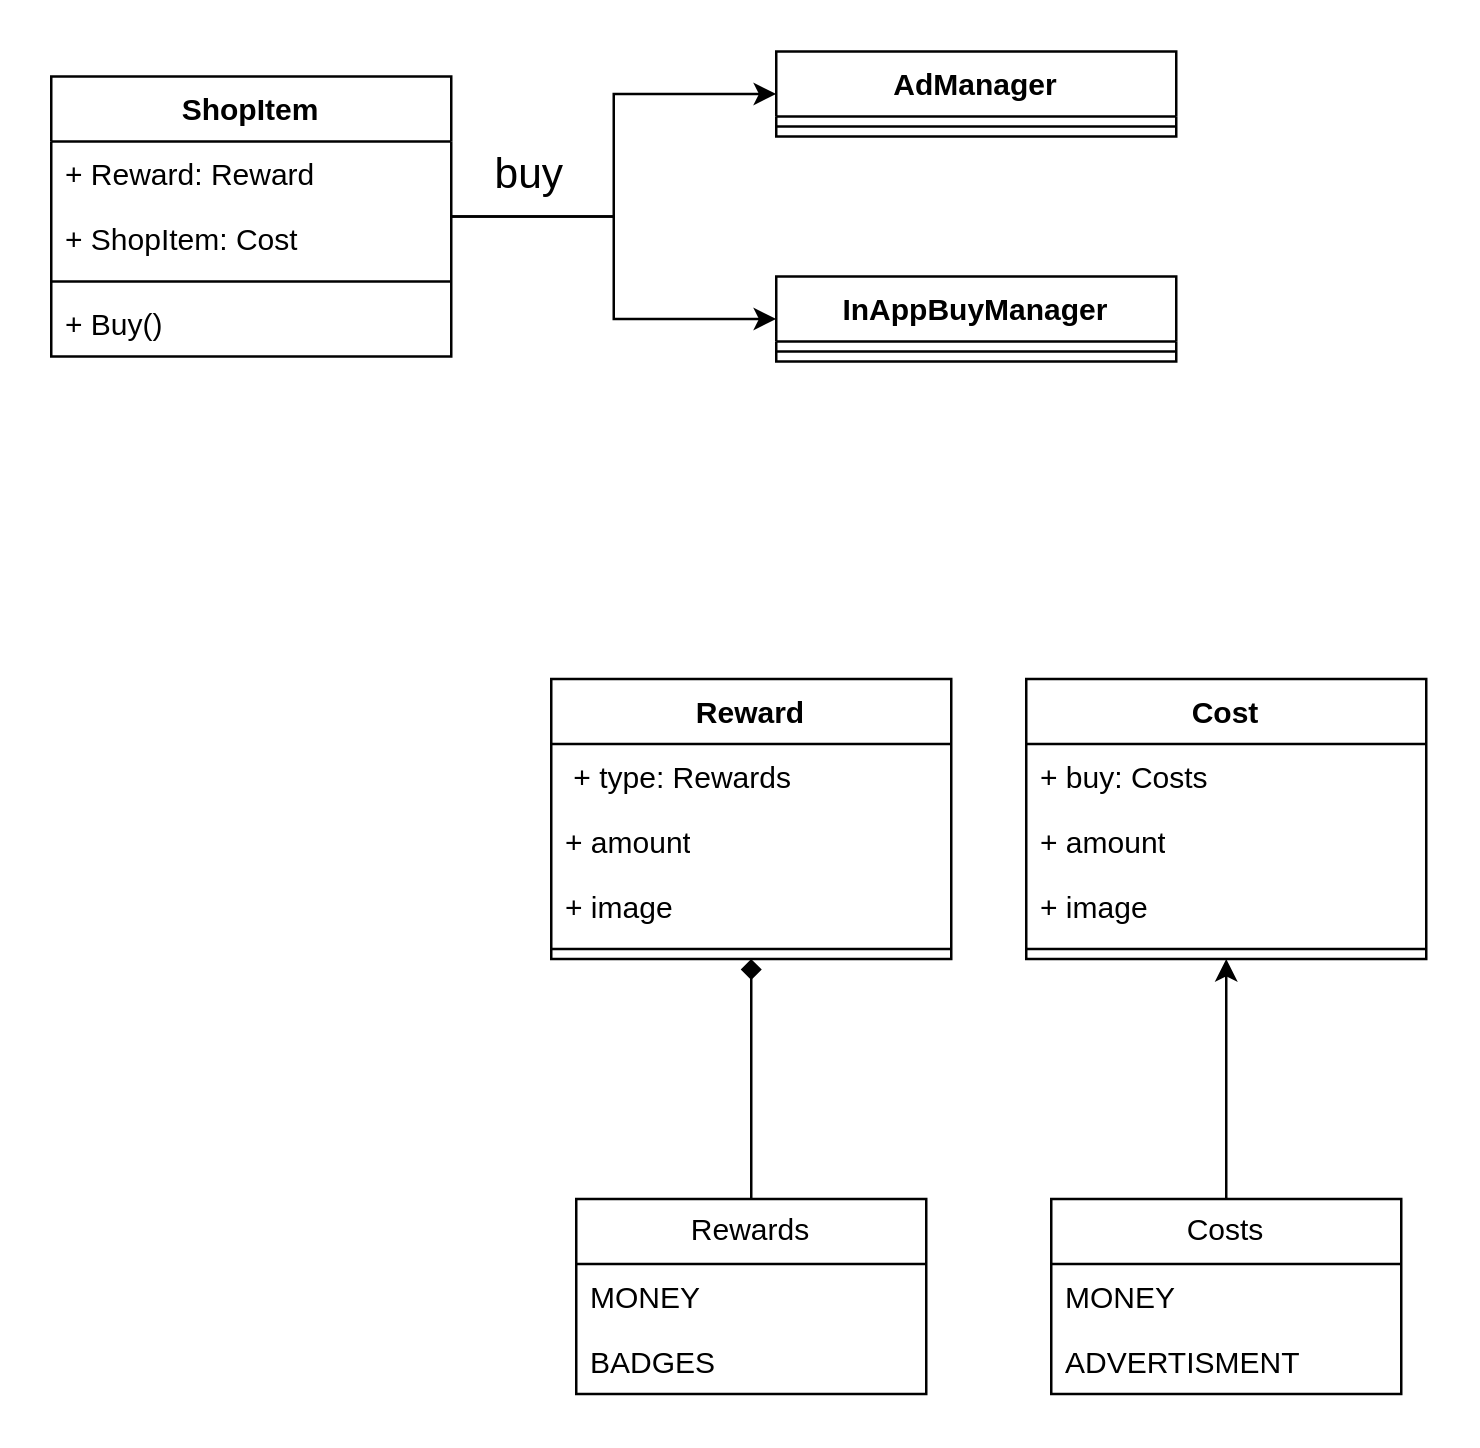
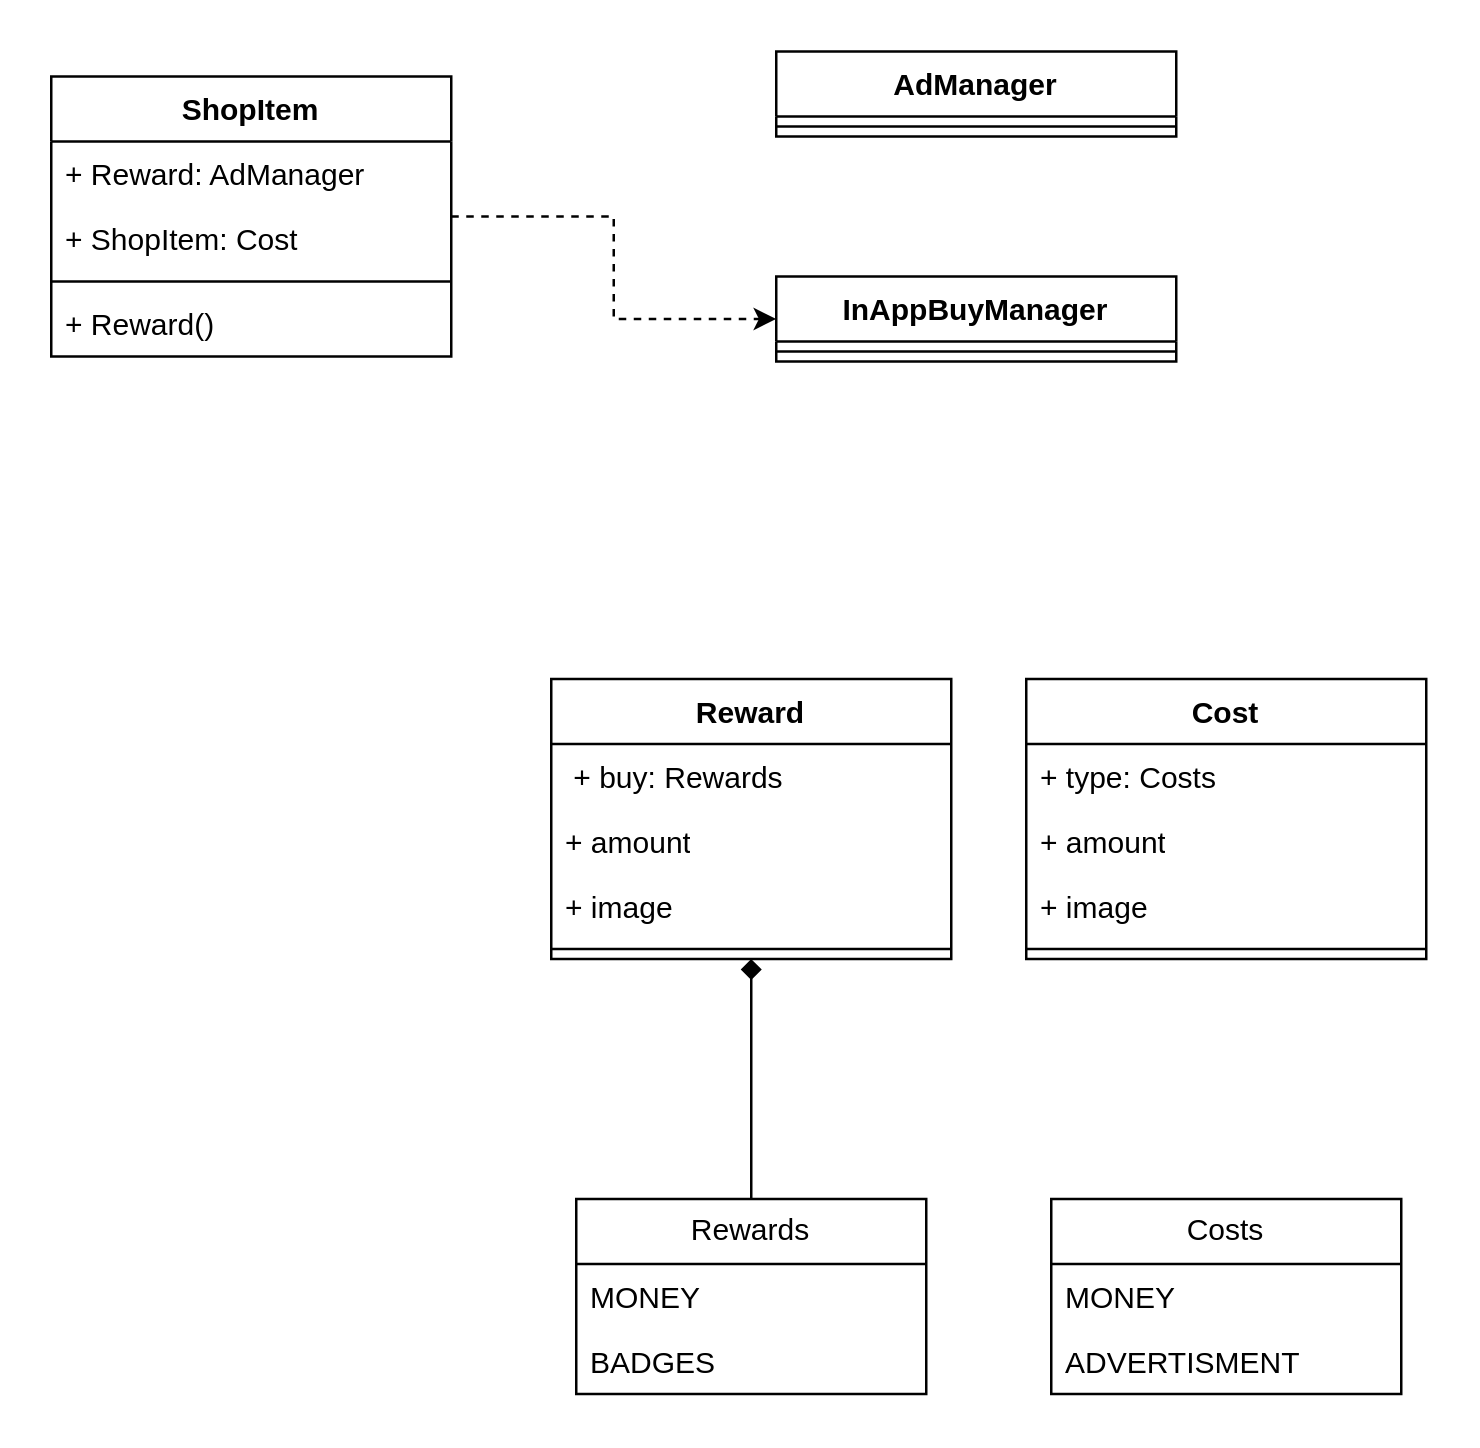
(626, 94) -> none
(189, 177) -> (214, 177)
(634, 319) -> (634, 319)
(121, 327) -> (146, 327)
(681, 779) -> (672, 779)
(1130, 779) -> (1139, 779)
(1226, 1085) -> none
